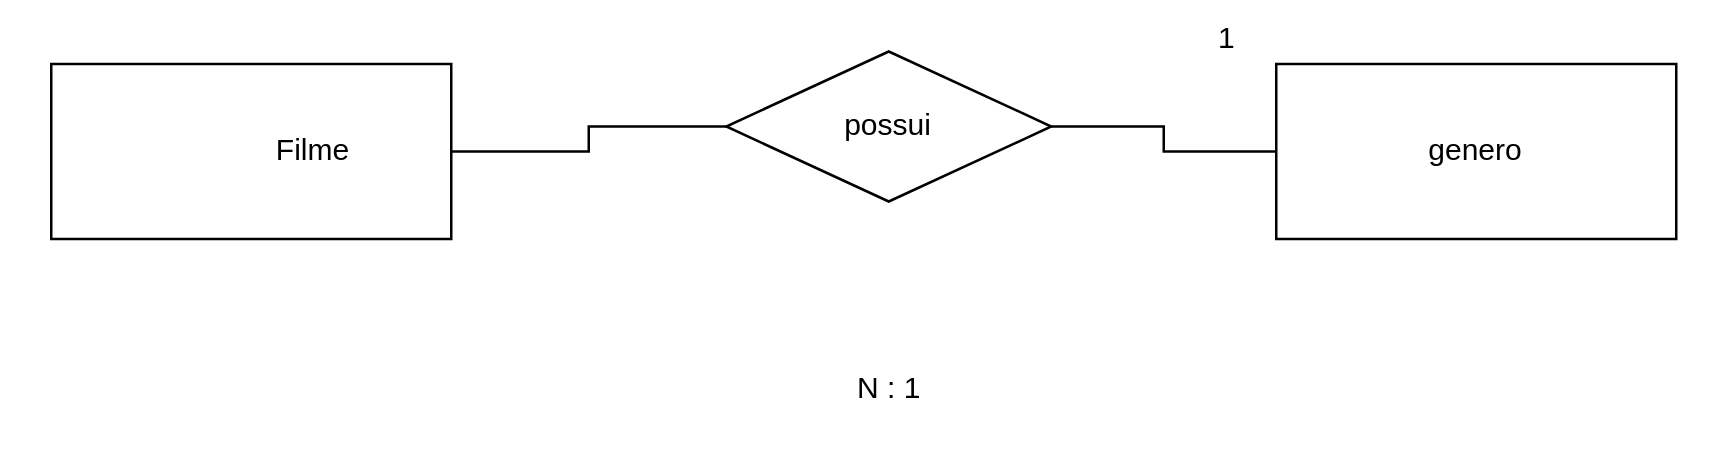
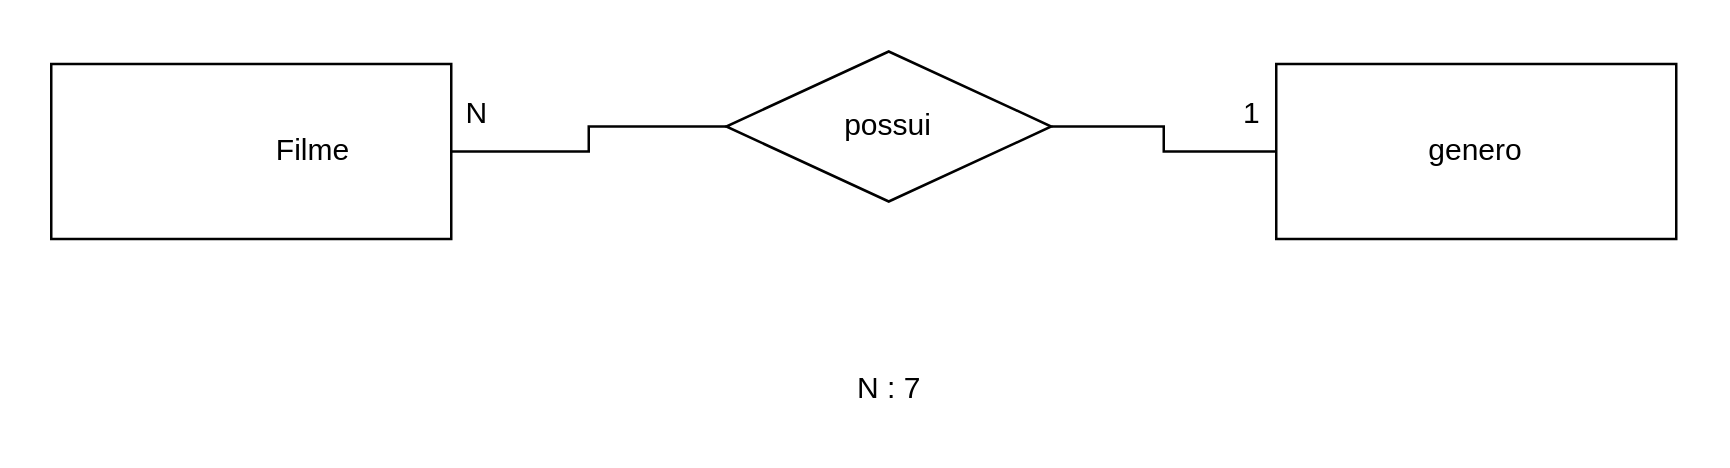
(1226, 39) -> (1251, 114)
none -> (476, 114)
(890, 389) -> (890, 389)
